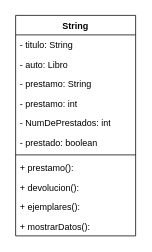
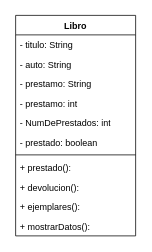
(75, 26) -> (75, 26)
(48, 65) -> (50, 65)
(50, 169) -> (50, 169)
